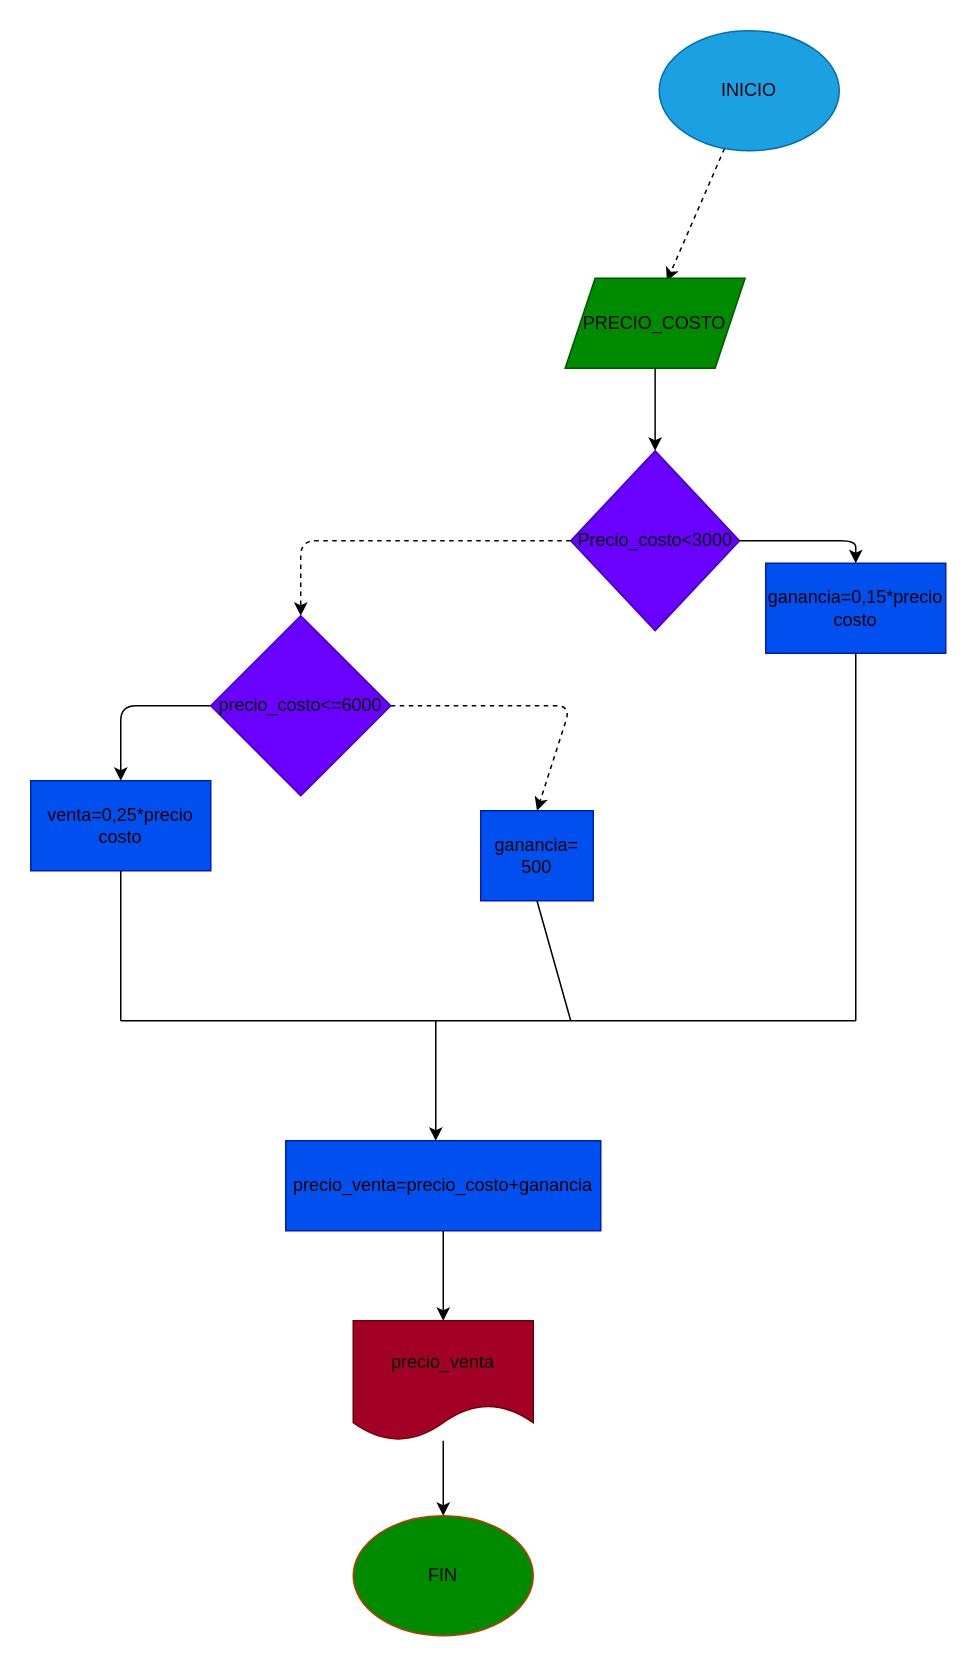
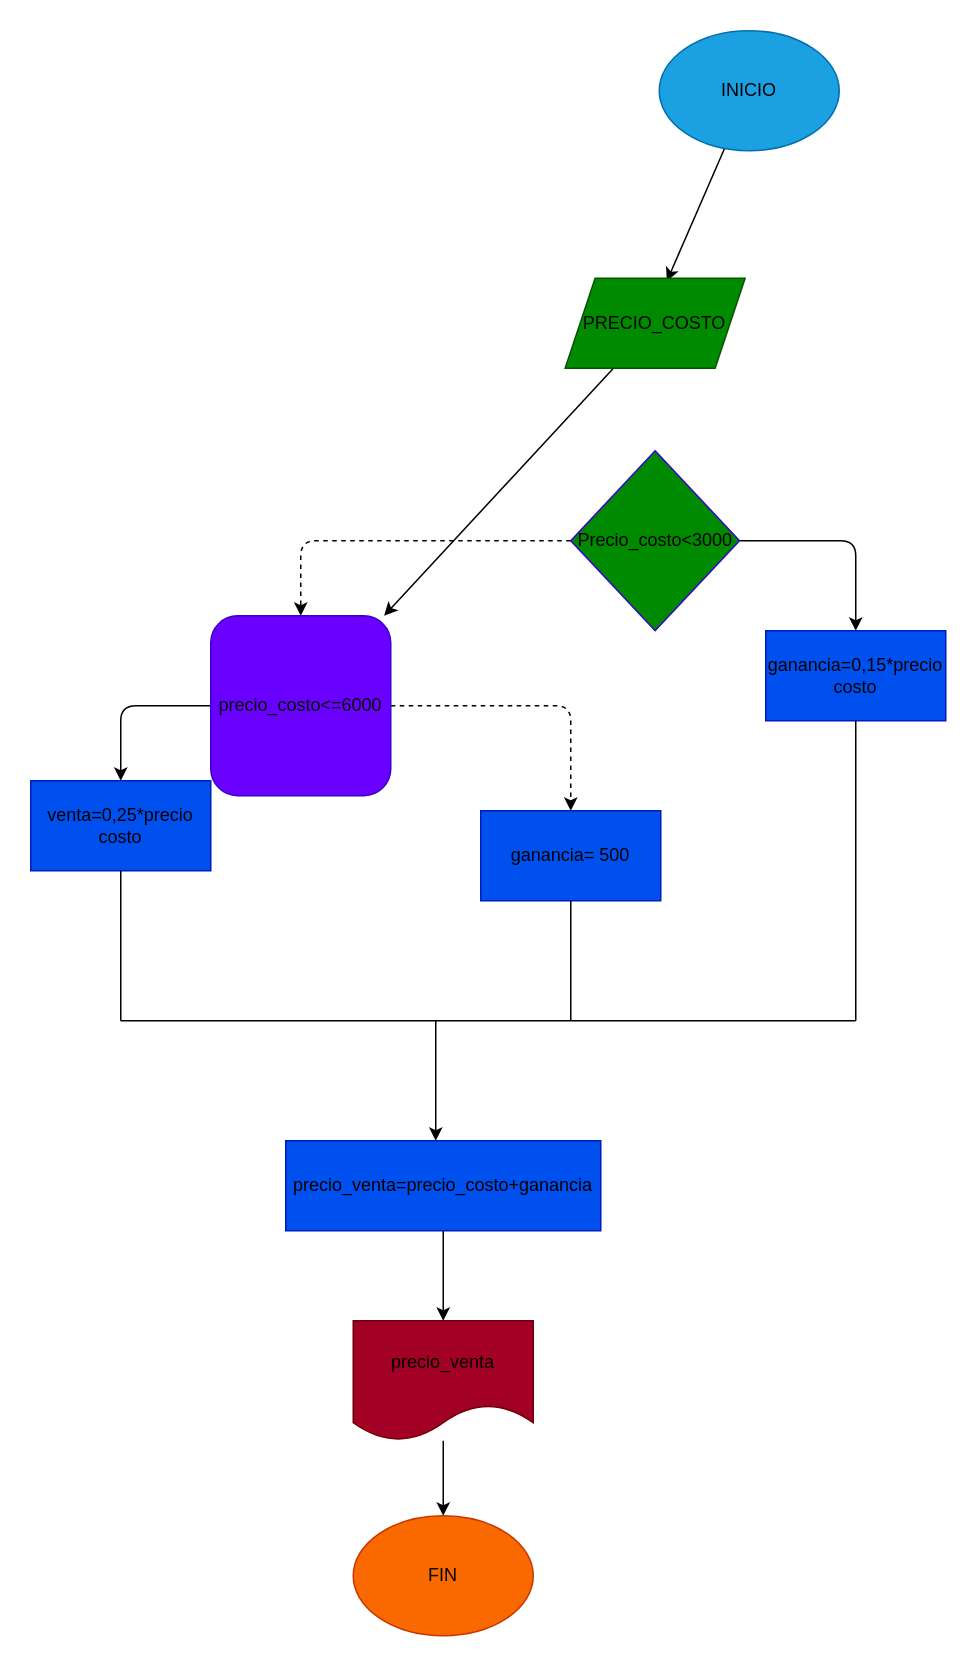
(697, 211) -> (697, 211)
(655, 405) -> (502, 488)
(655, 541) -> (655, 541)
(856, 608) -> (856, 676)
(301, 706) -> (301, 706)
(537, 856) -> (571, 856)
(443, 1576) -> (443, 1576)
